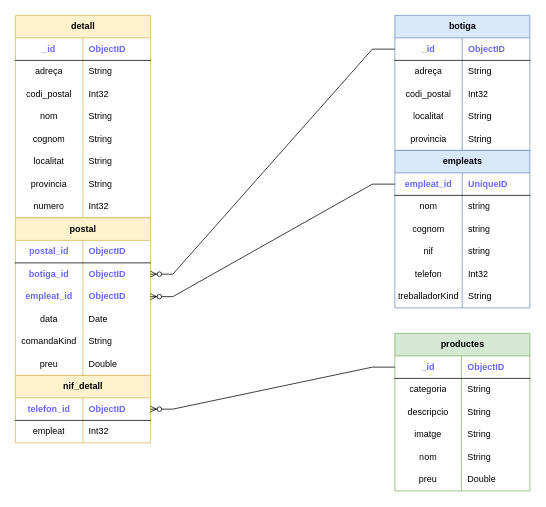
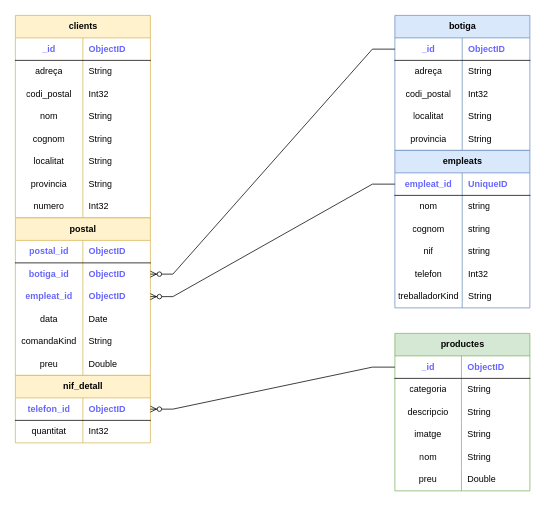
(83, 27) -> (83, 27)
(49, 432) -> (49, 432)
